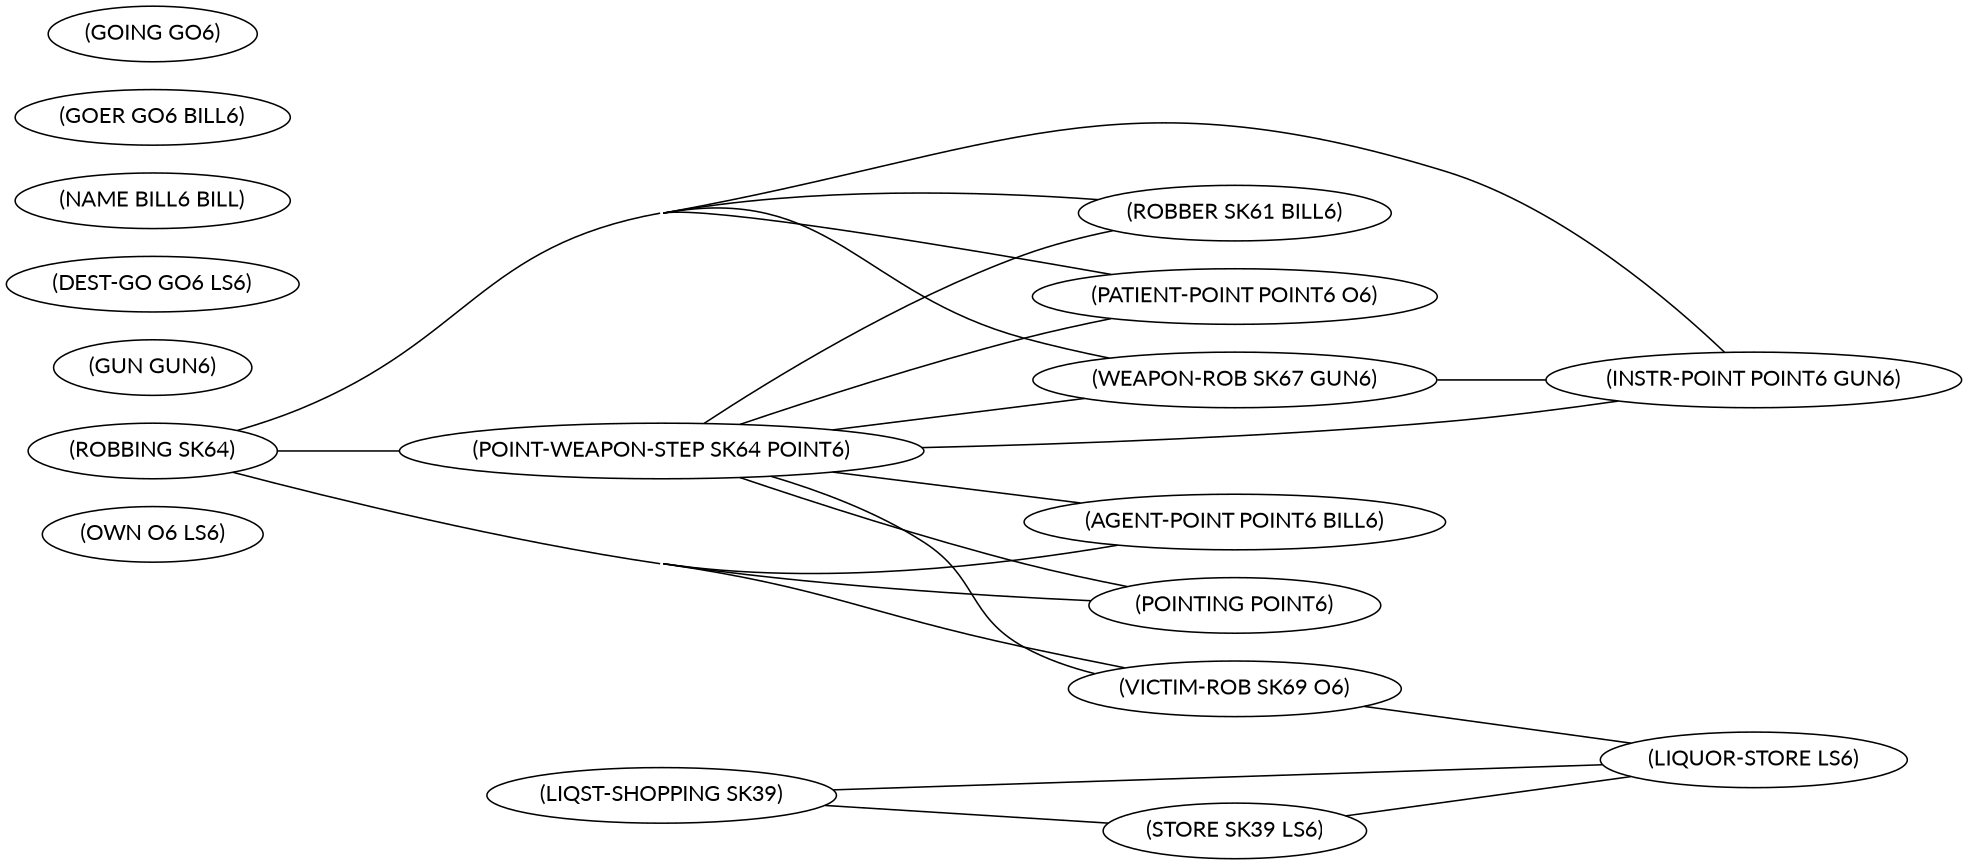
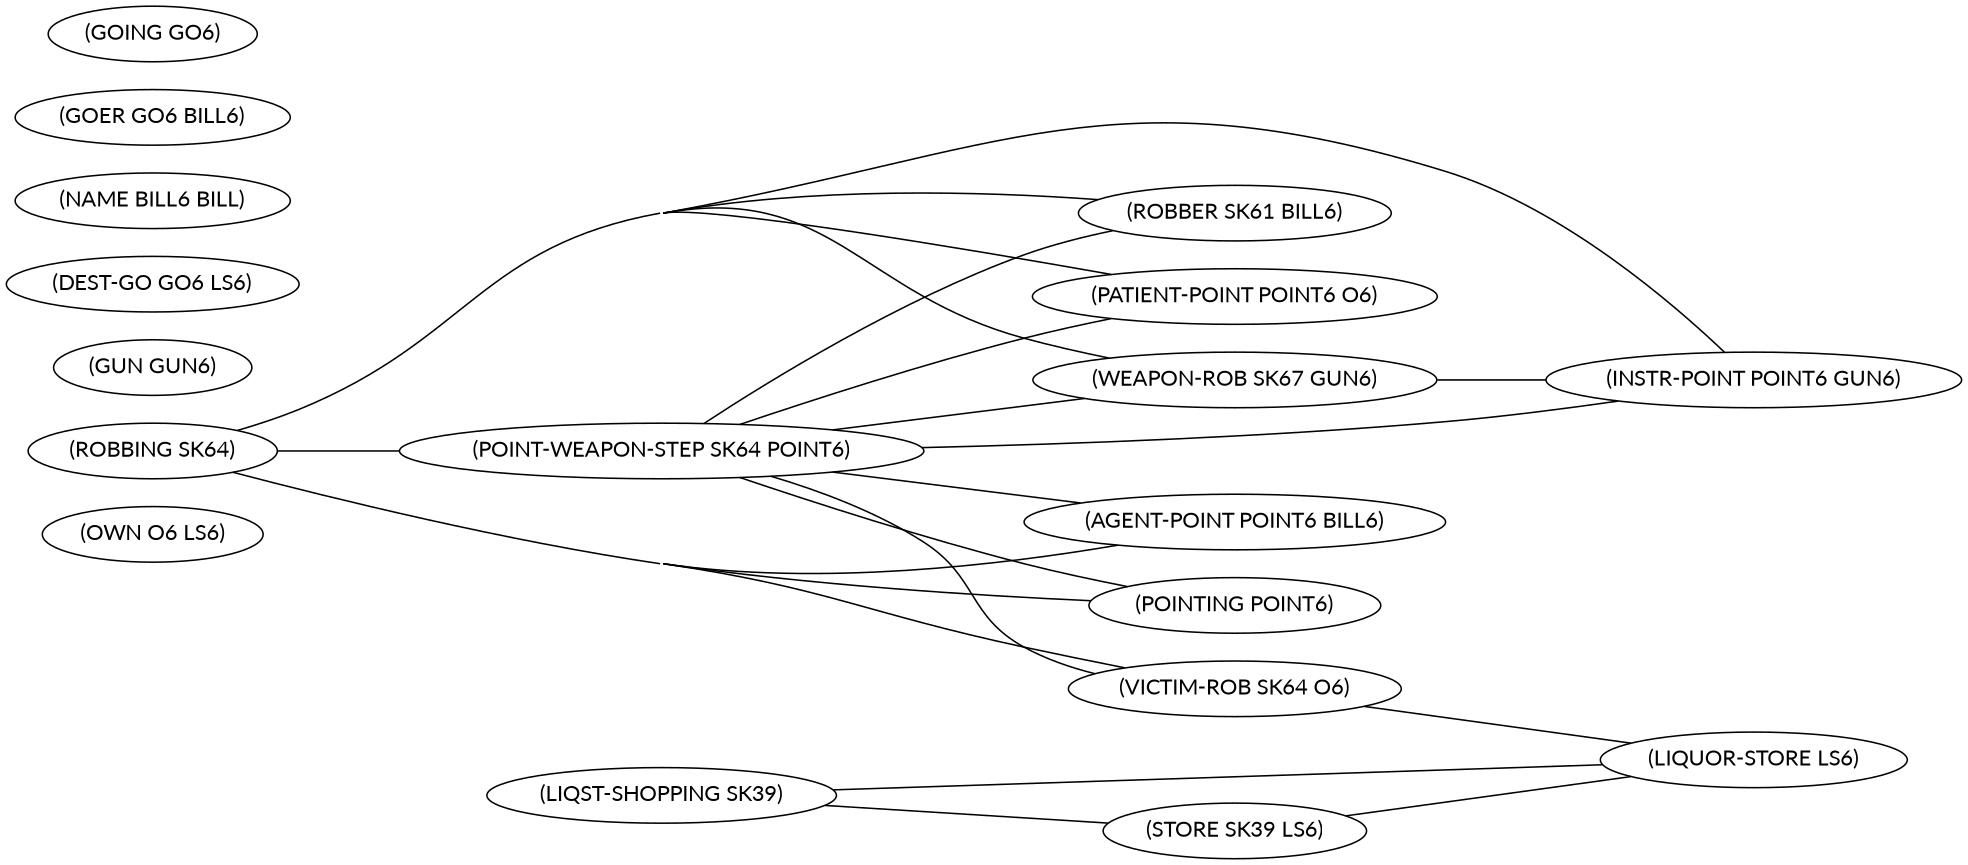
(1235, 689) -> (1235, 689)
